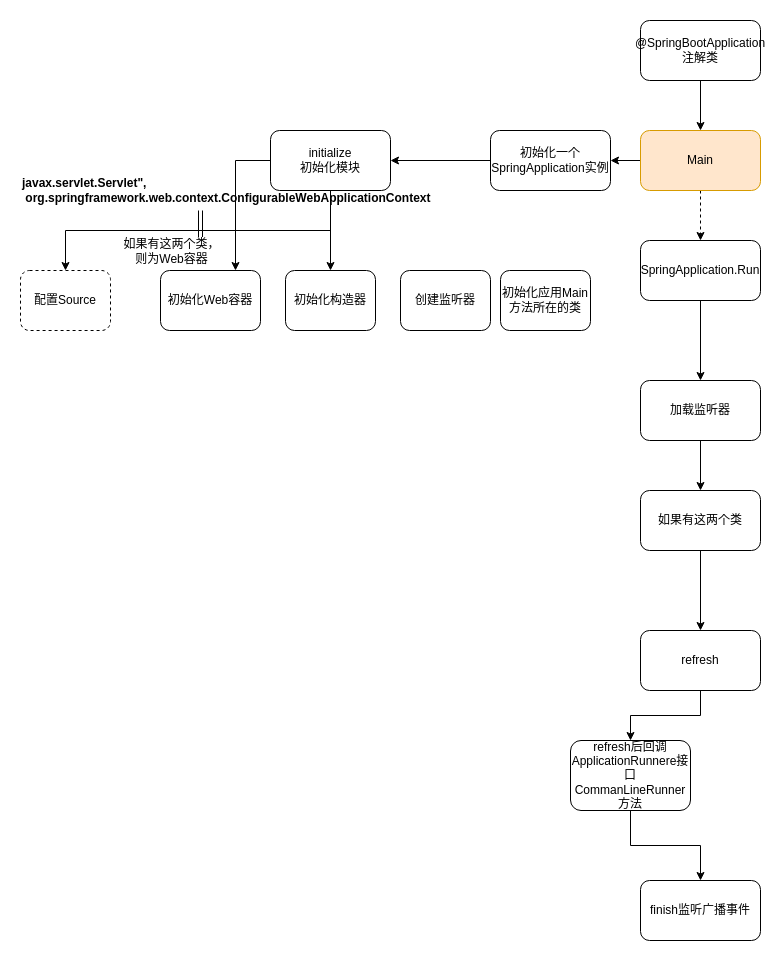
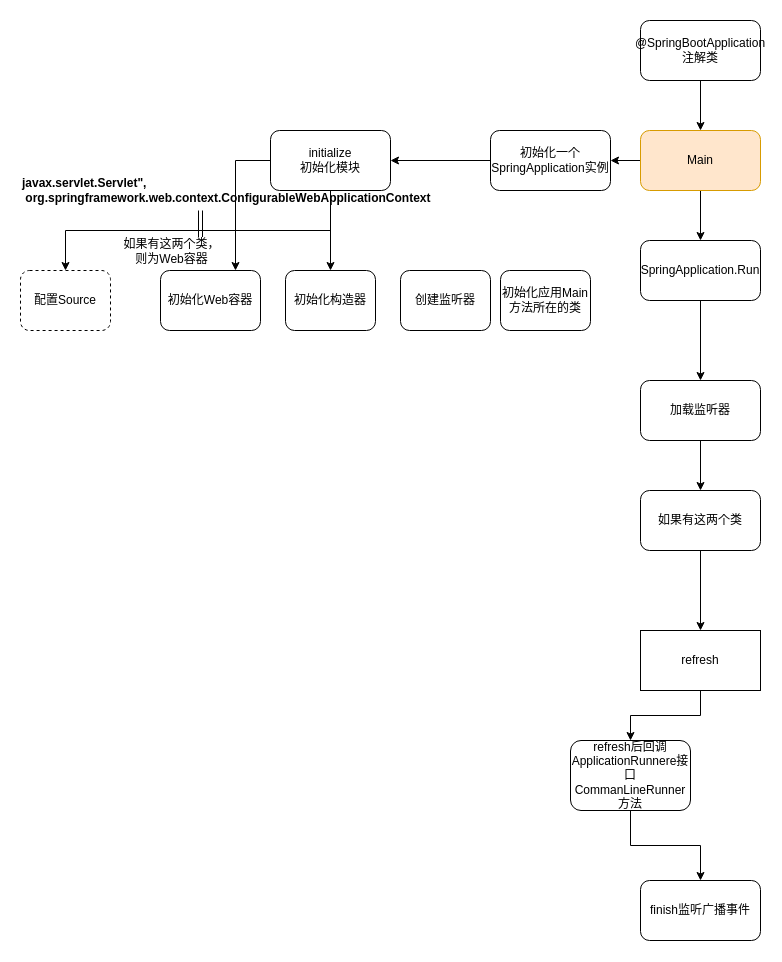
(701, 213) -> (701, 213)
(701, 661) -> (701, 661)
